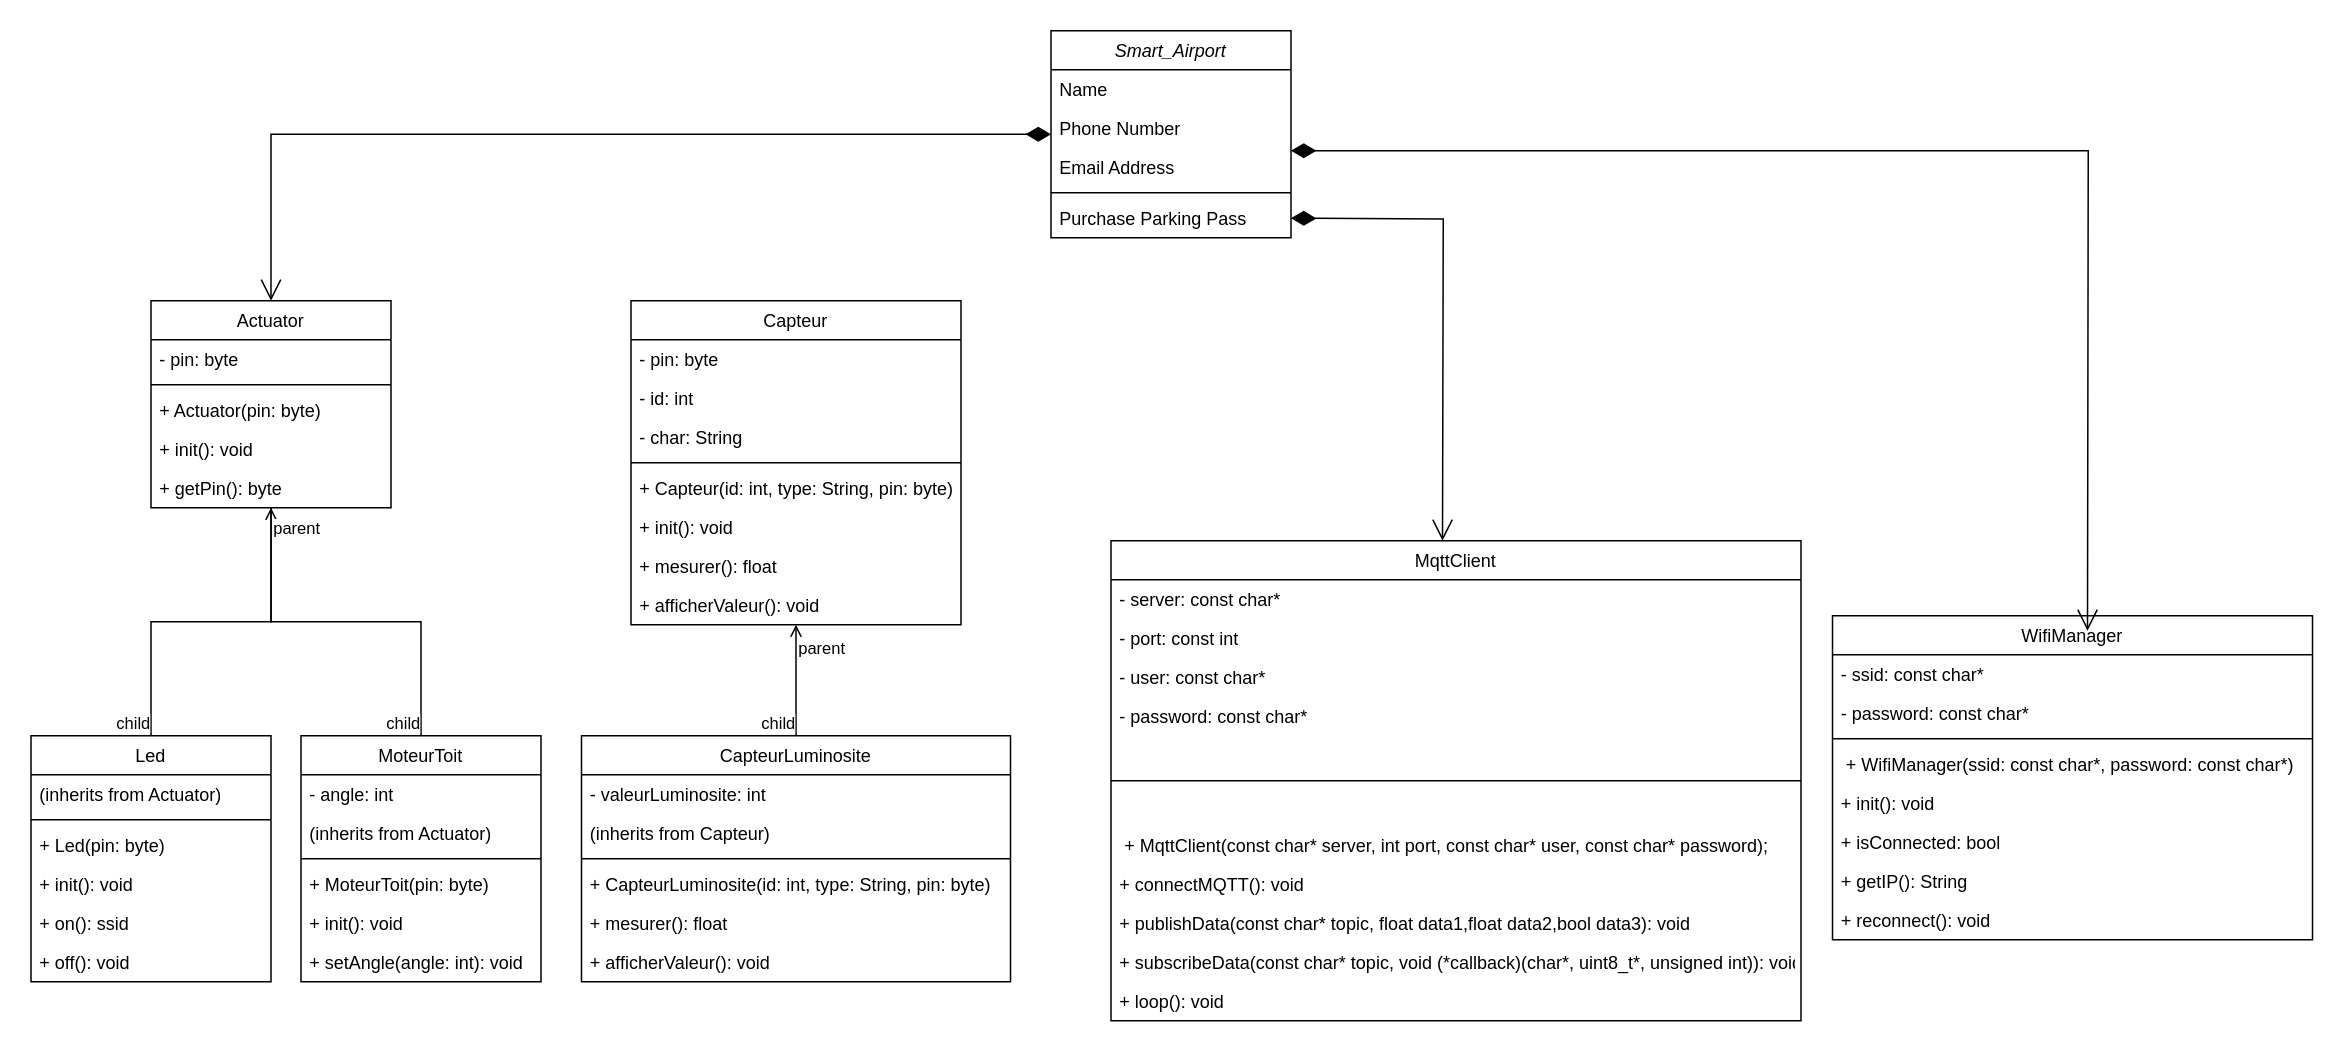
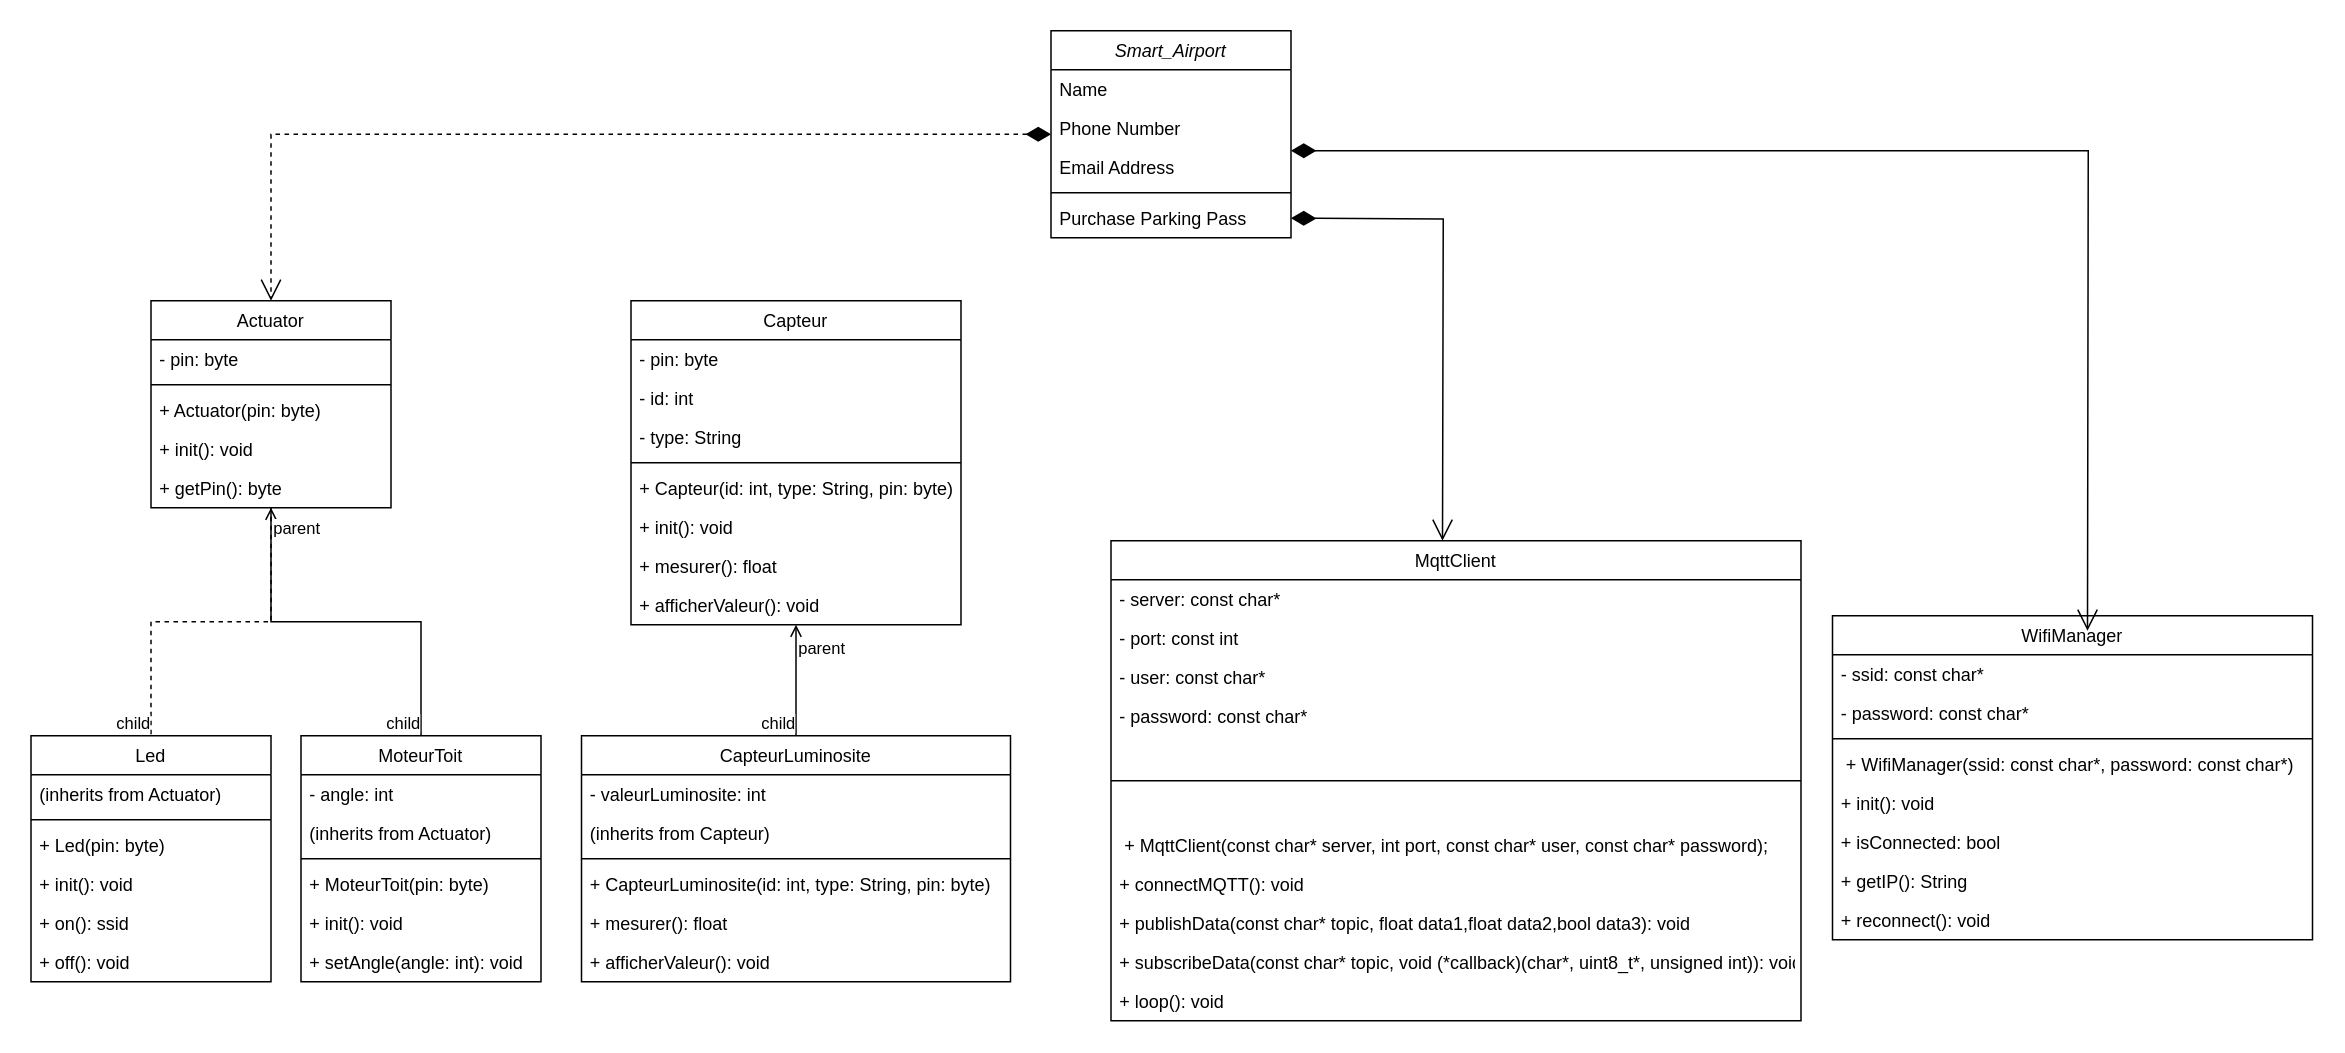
(566, 134) -> (566, 134)
(700, 438) -> (700, 438)
(153, 622) -> (153, 622)
